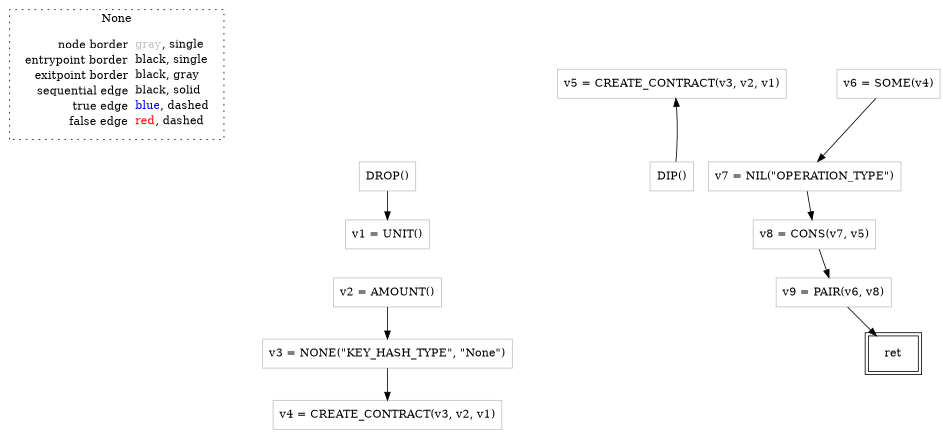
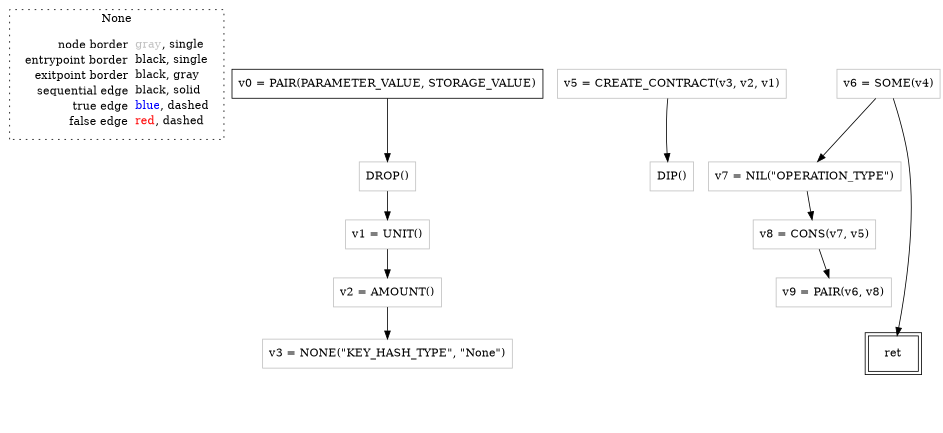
none -> (387, 84)
(677, 134) -> (666, 126)
none -> (387, 259)
(859, 319) -> (911, 212)
(387, 415) -> none
